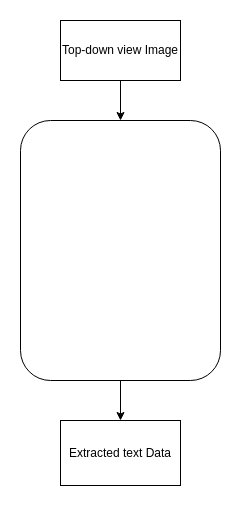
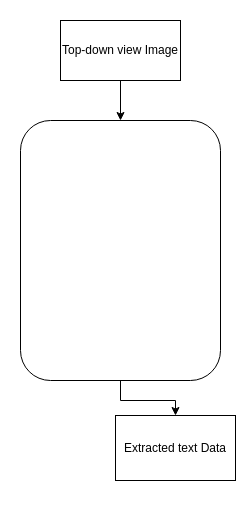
(121, 453) -> (176, 448)
